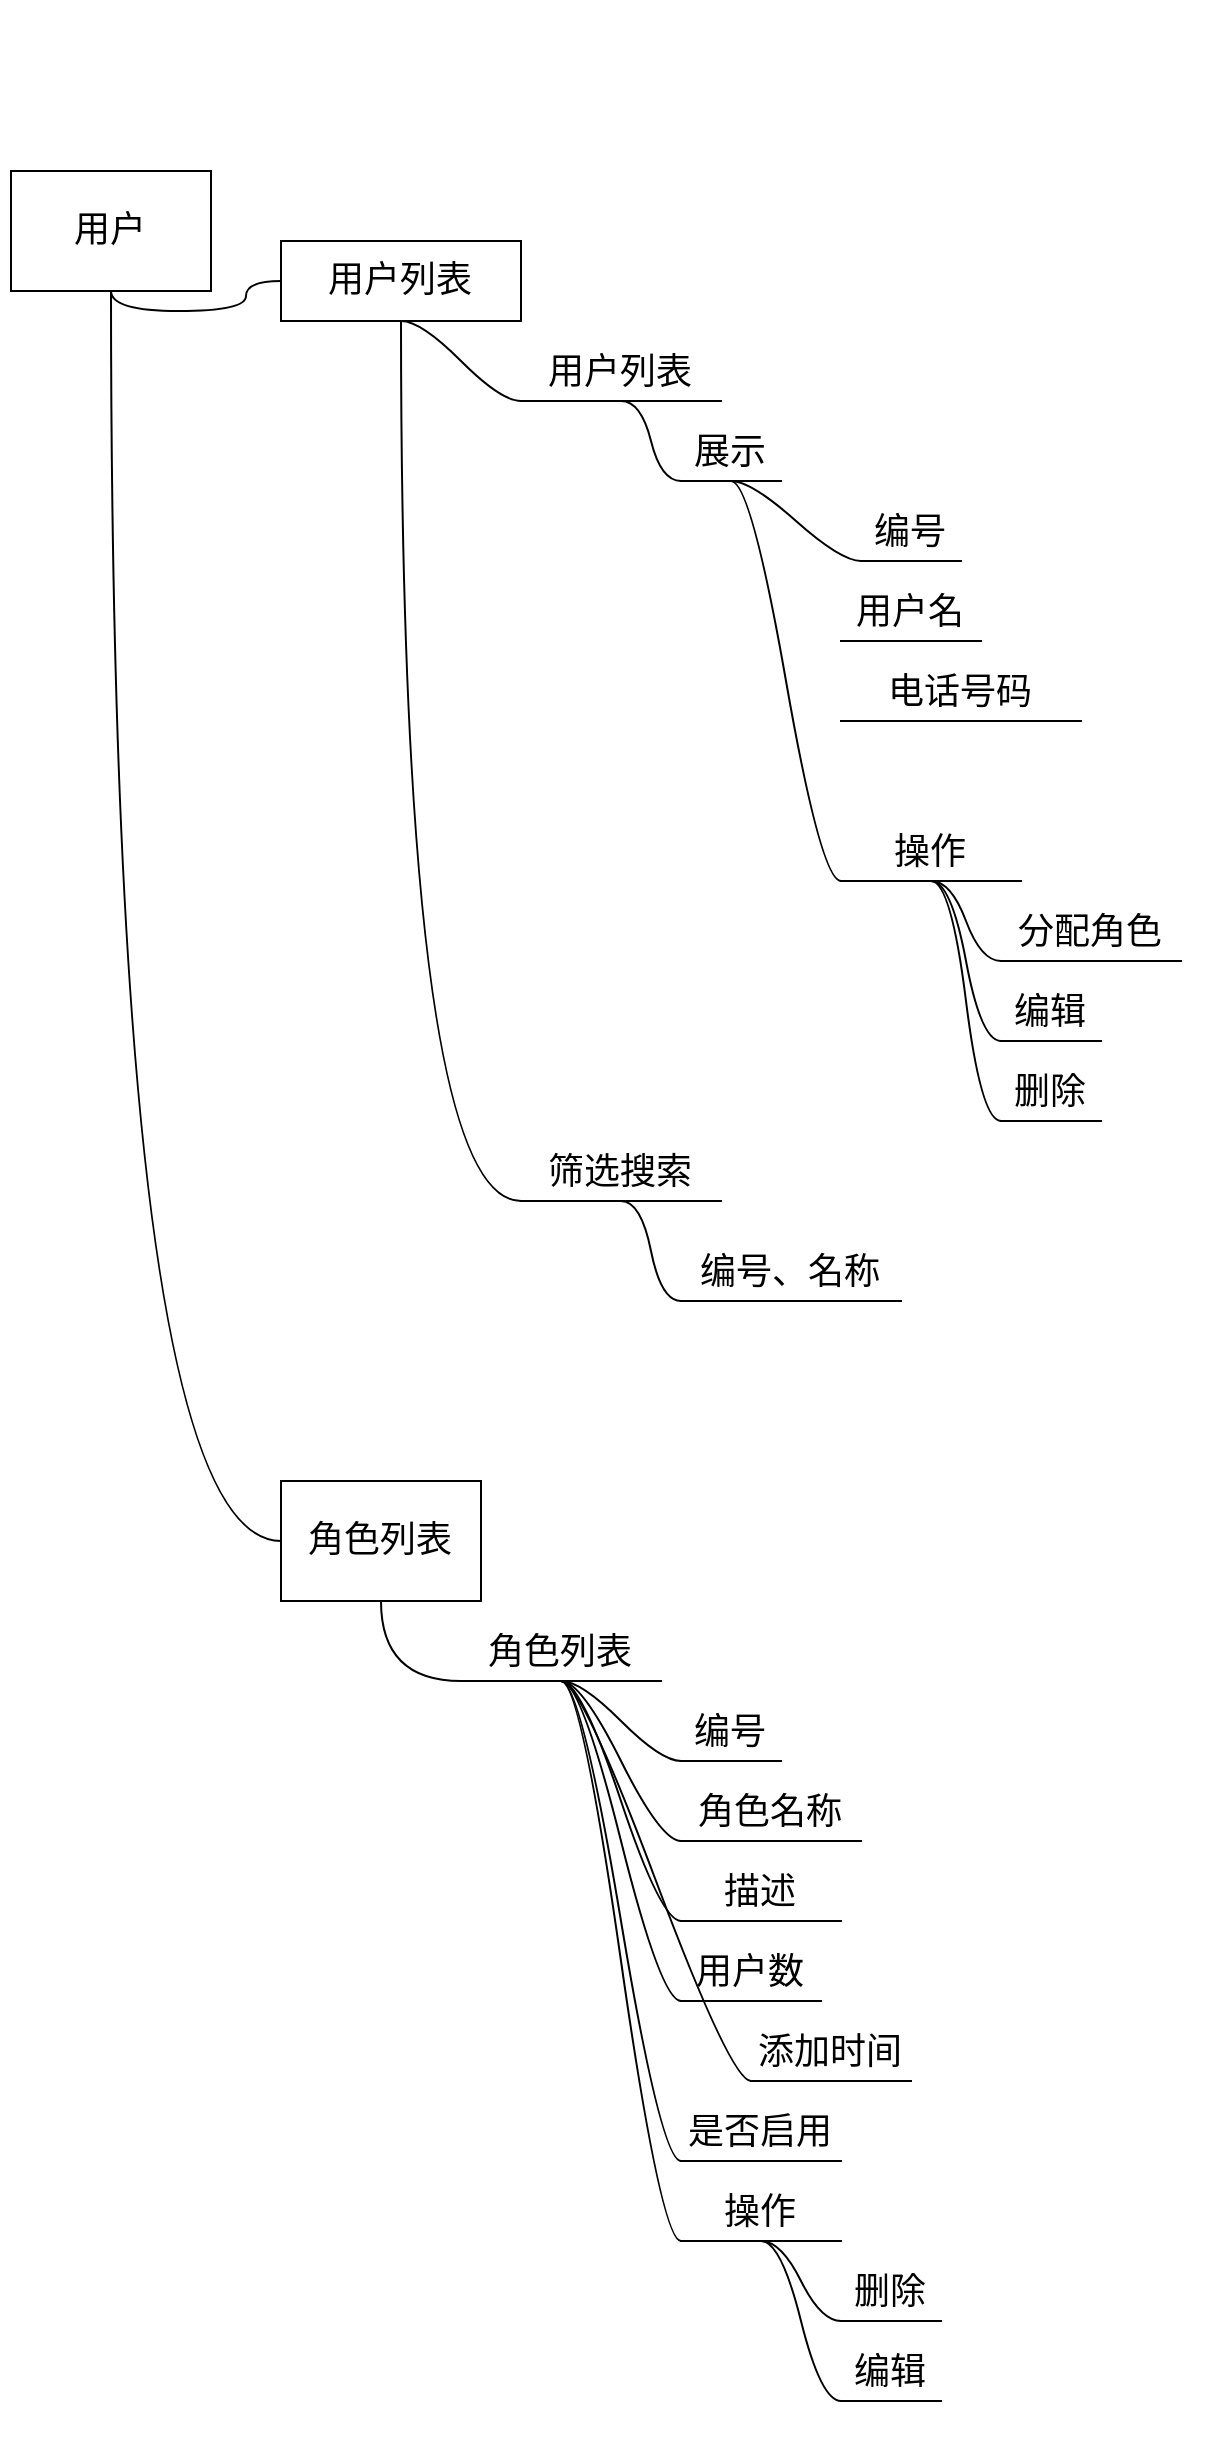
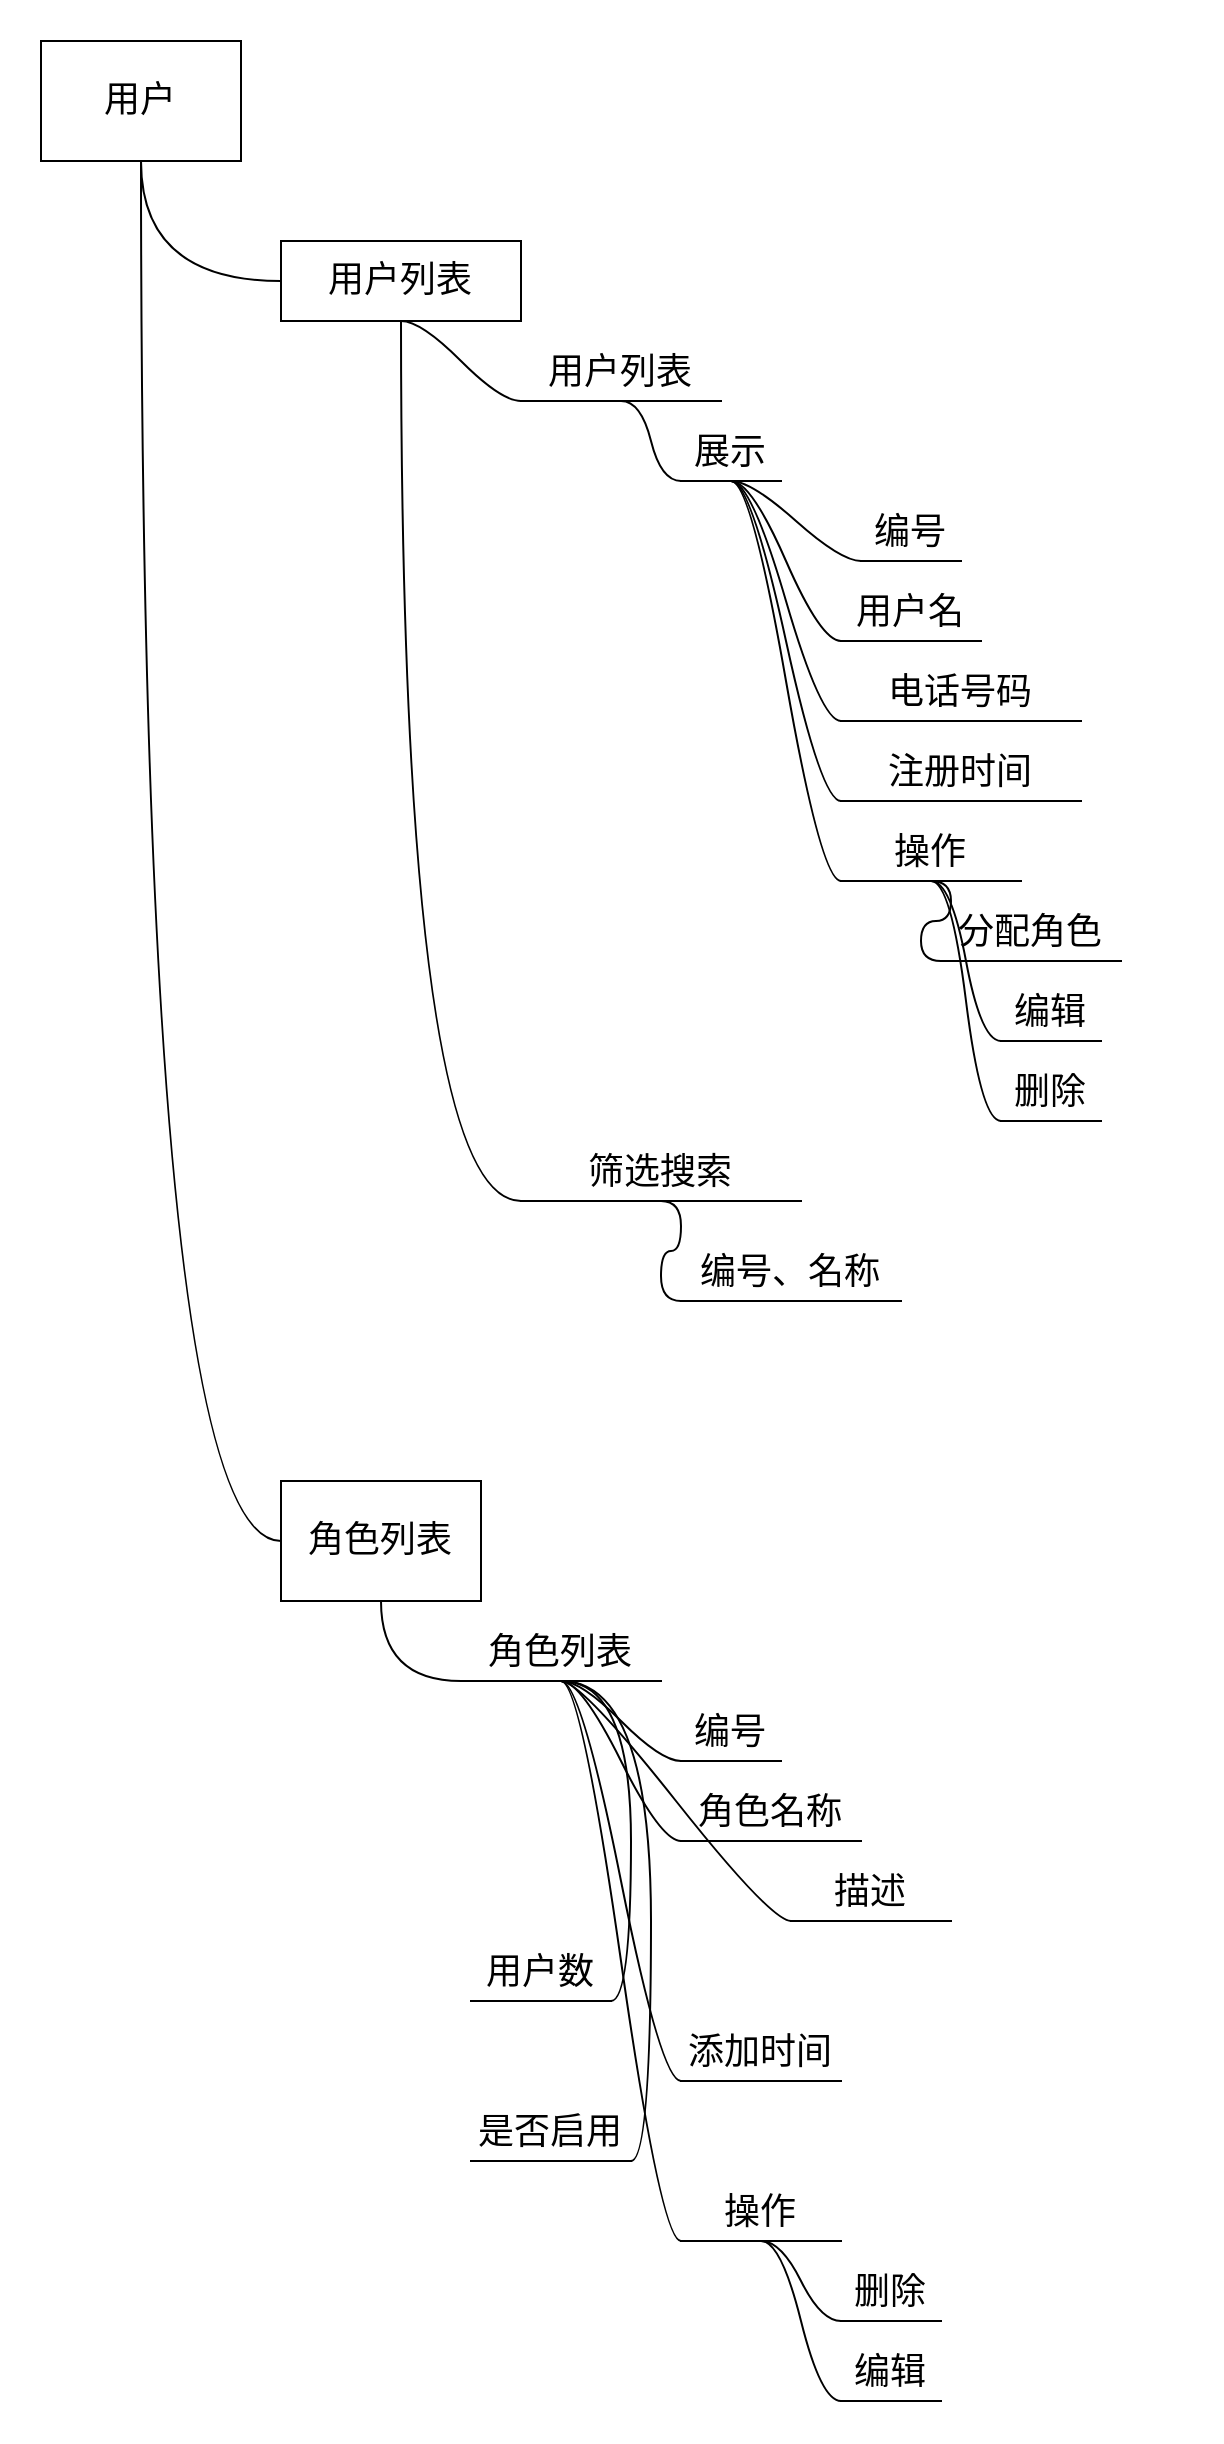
(111, 231) -> (141, 101)
none -> (791, 571)
none -> (790, 616)
none -> (791, 663)
none -> (961, 771)
(1091, 931) -> (1031, 931)
(621, 1171) -> (661, 1171)
(761, 1891) -> (871, 1891)
(751, 1971) -> (541, 1971)
(831, 2051) -> (761, 2051)
(761, 2131) -> (551, 2131)
